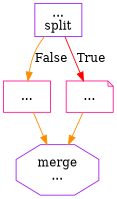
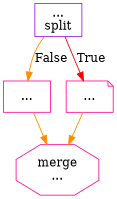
(57, 170) -> (57, 170)
